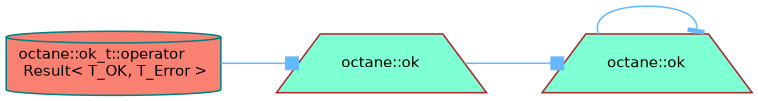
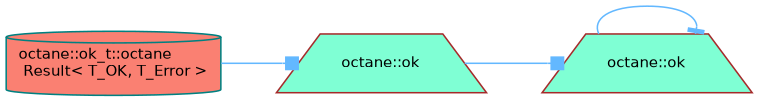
(114, 63) -> (114, 63)
